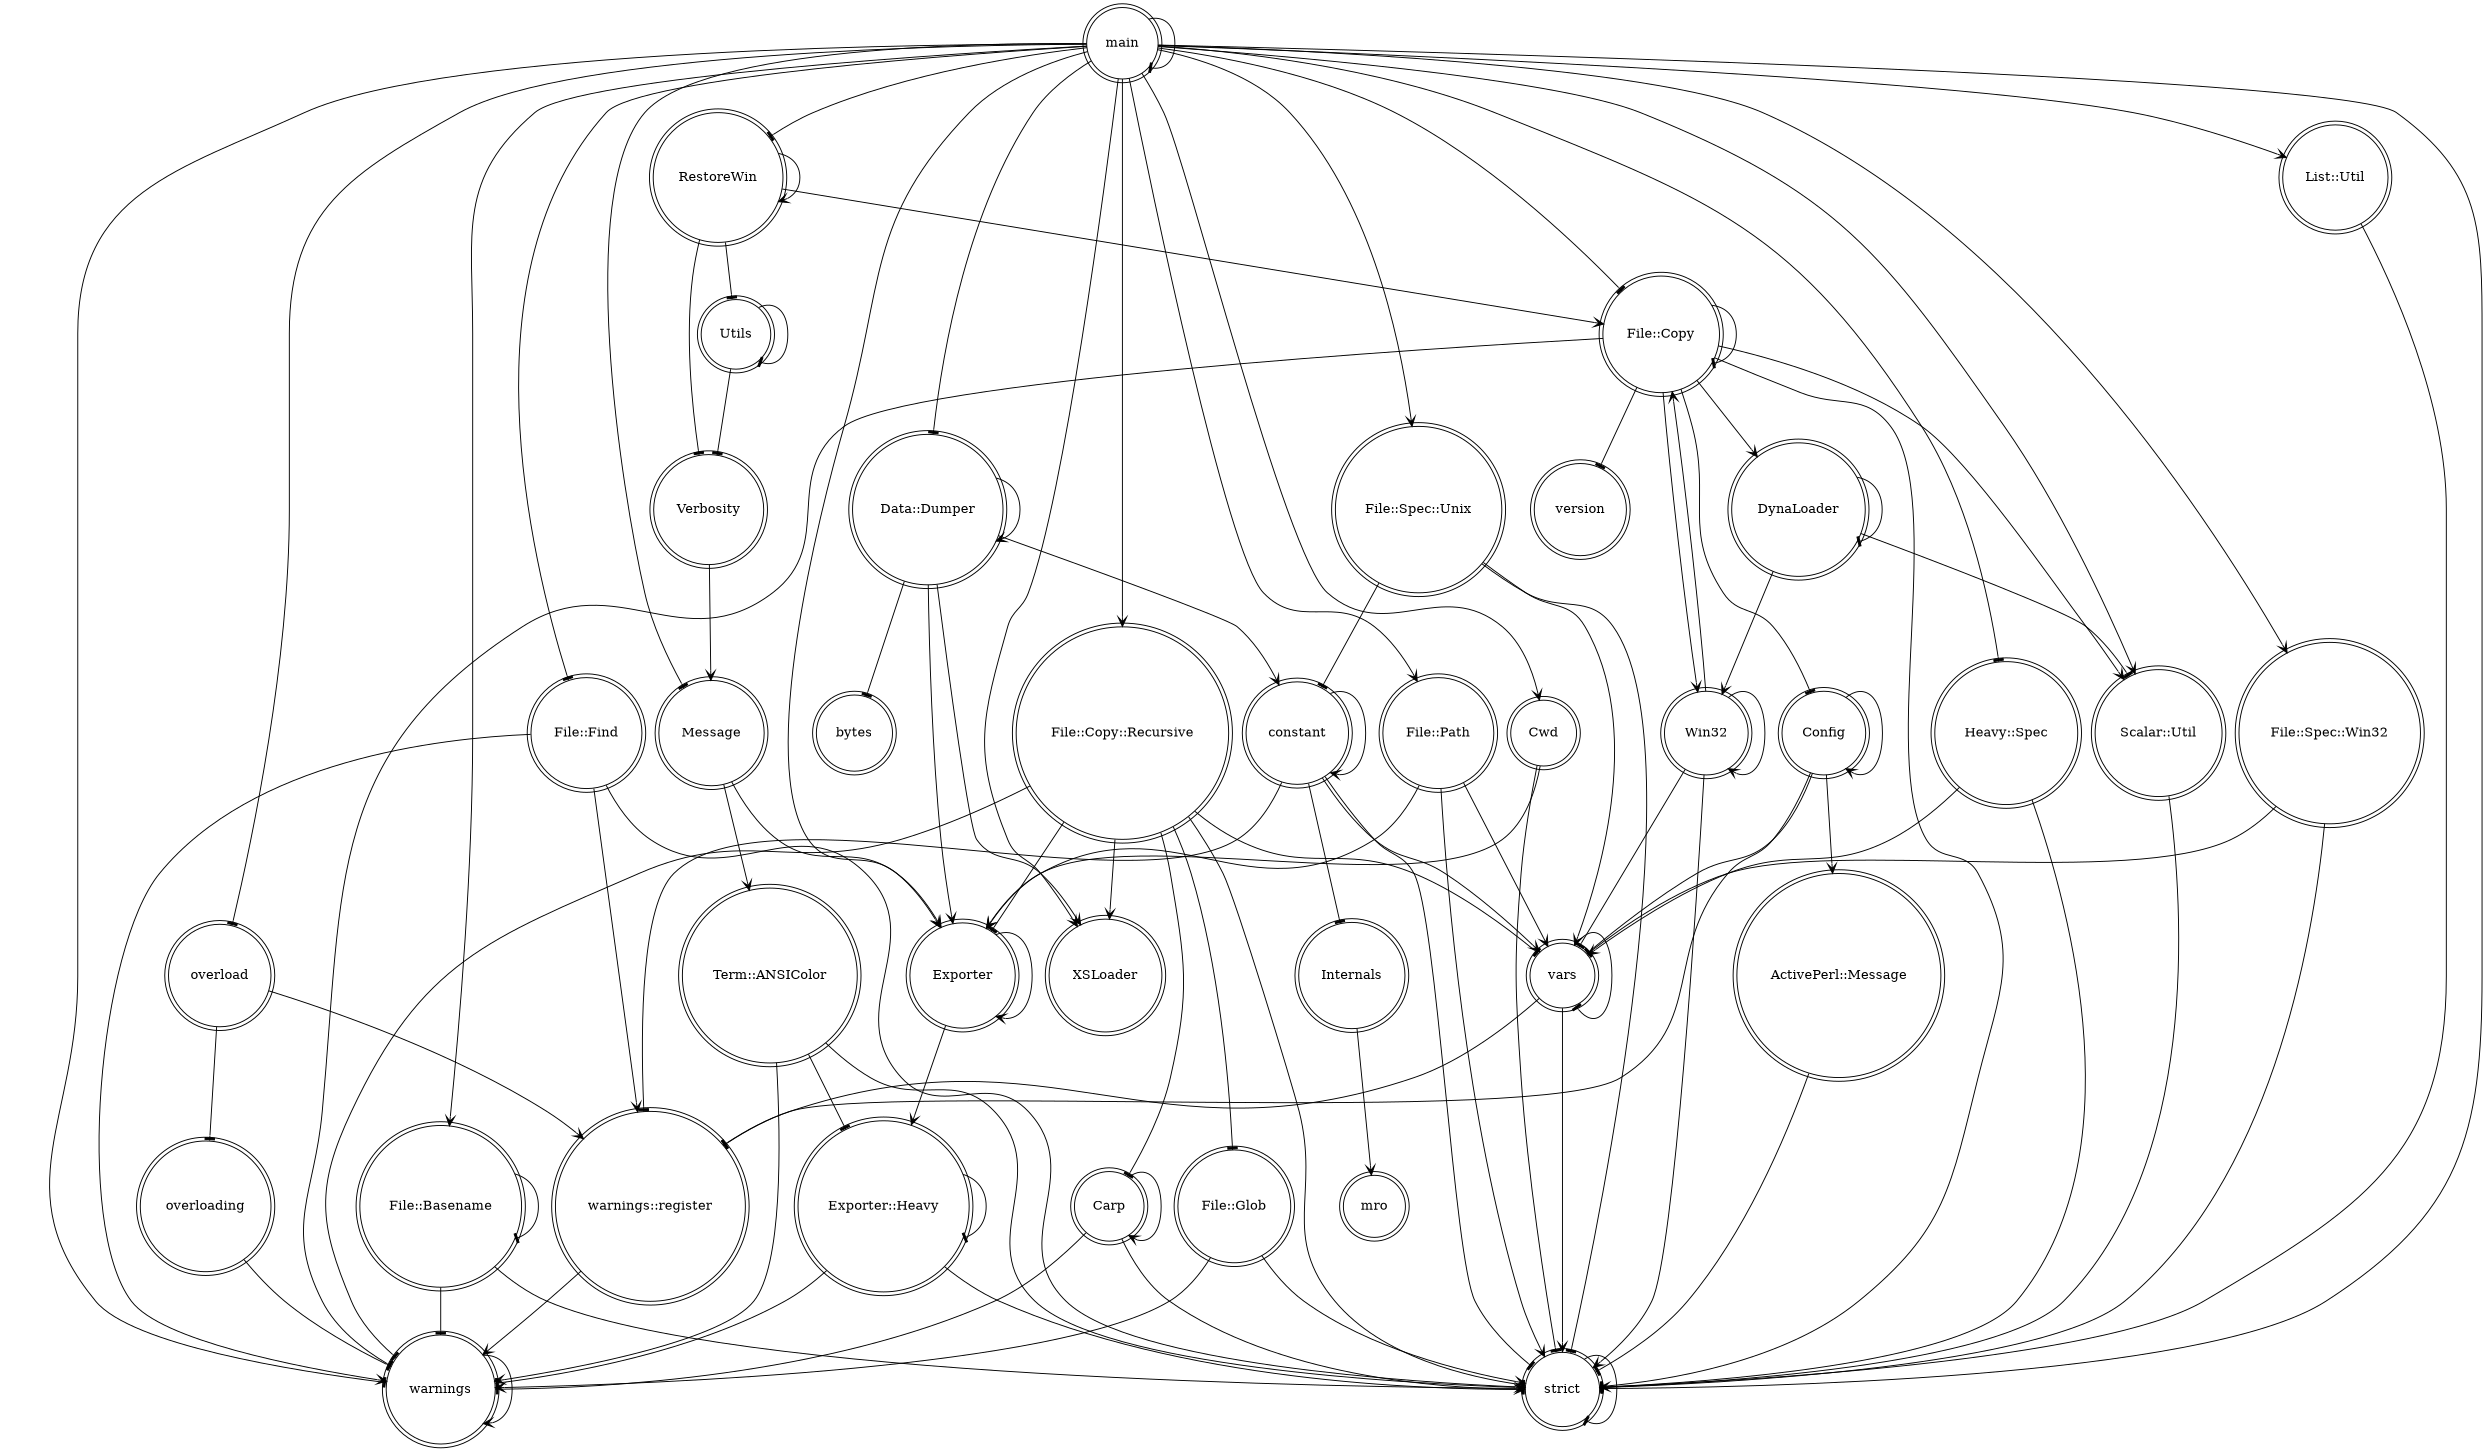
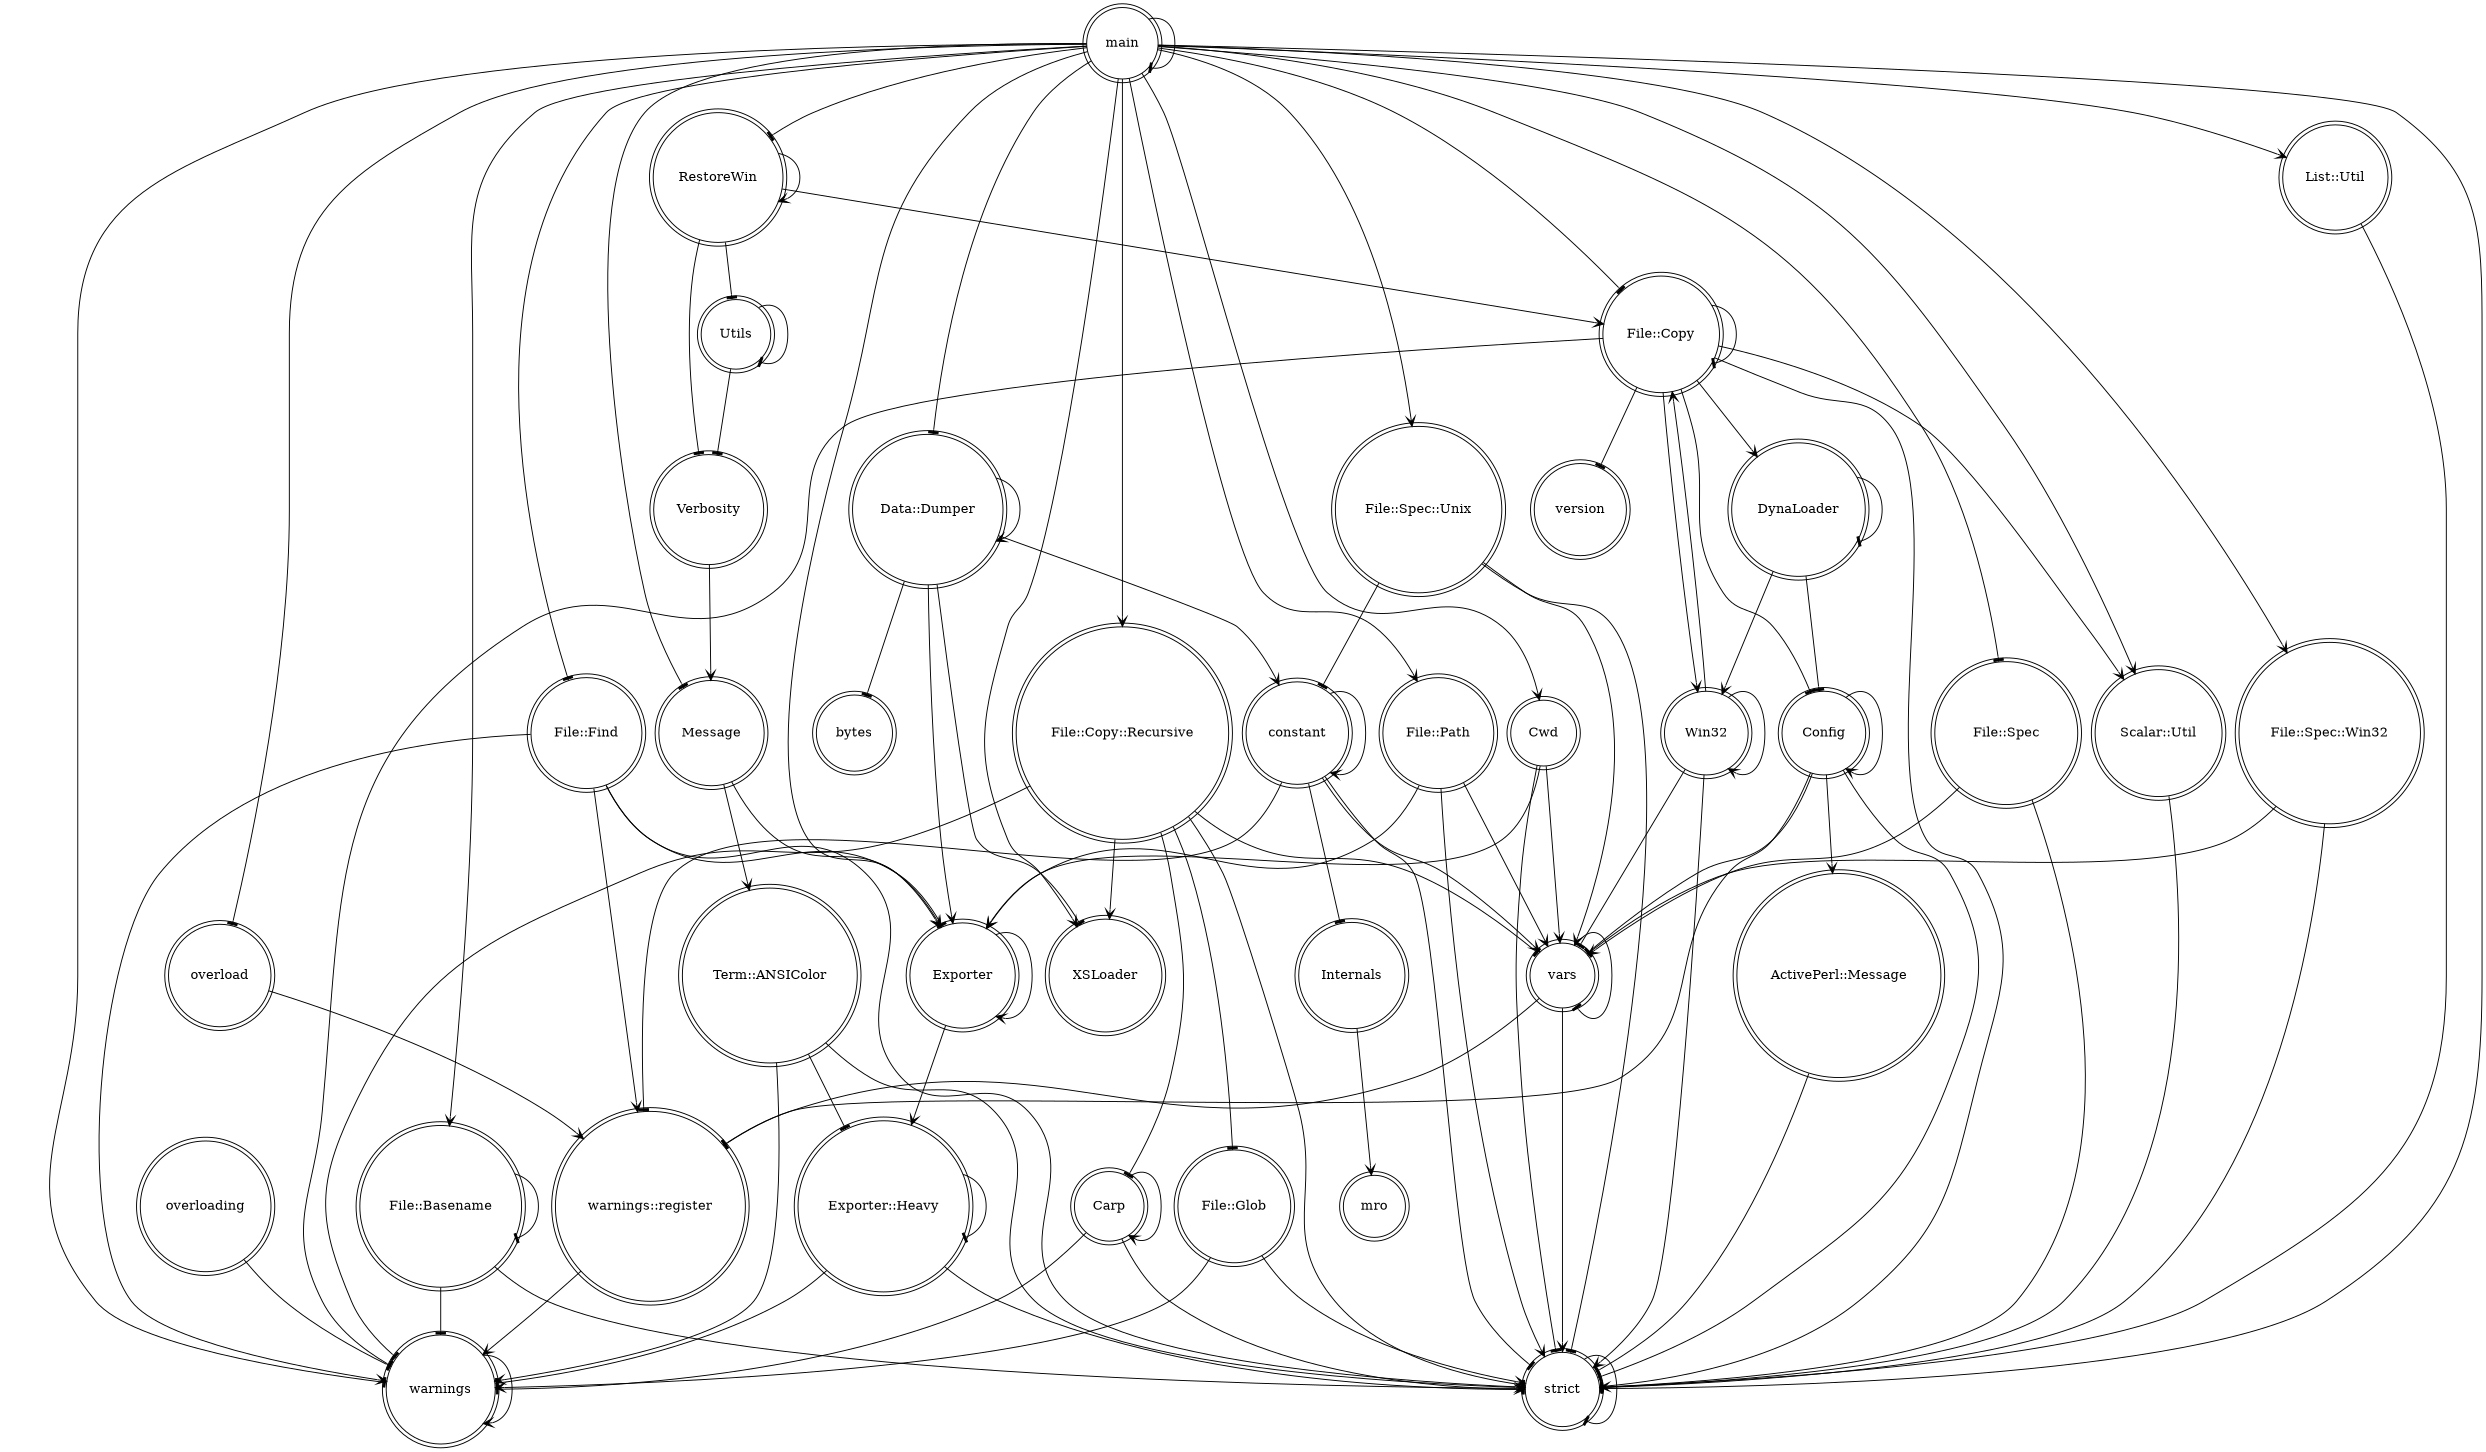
(2003, 588) -> (1812, 631)
(2006, 733) -> (2006, 733)
(964, 779) -> (964, 779)
(1046, 849) -> (771, 857)
none -> (1553, 850)
(213, 1081) -> none
none -> (1929, 1126)
